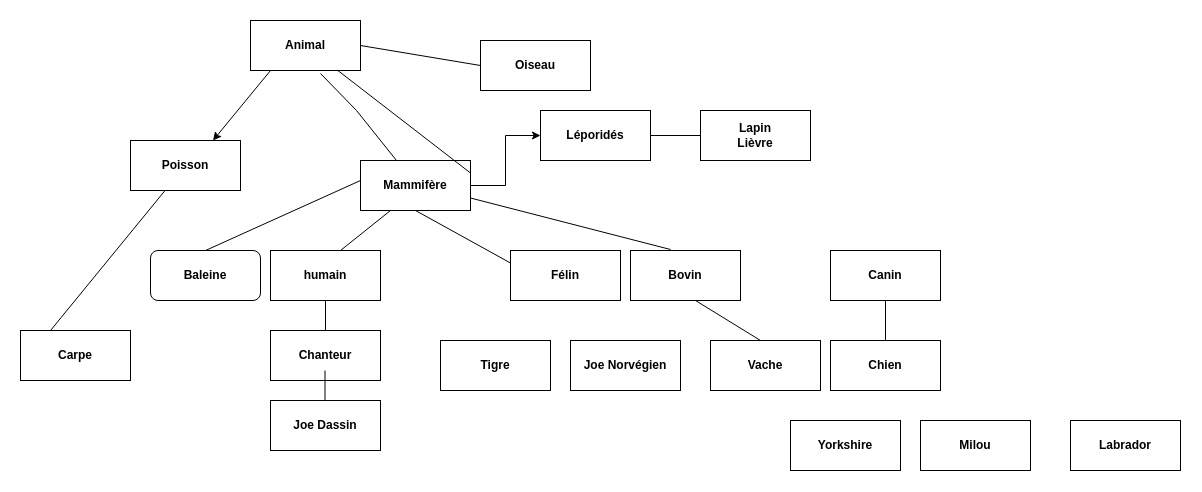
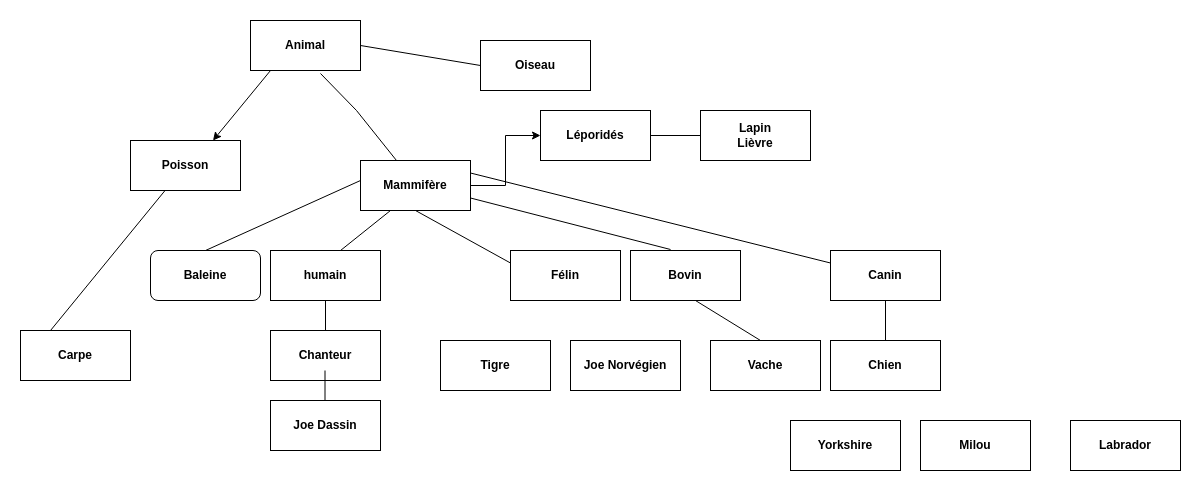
(405, 122) -> (650, 218)
